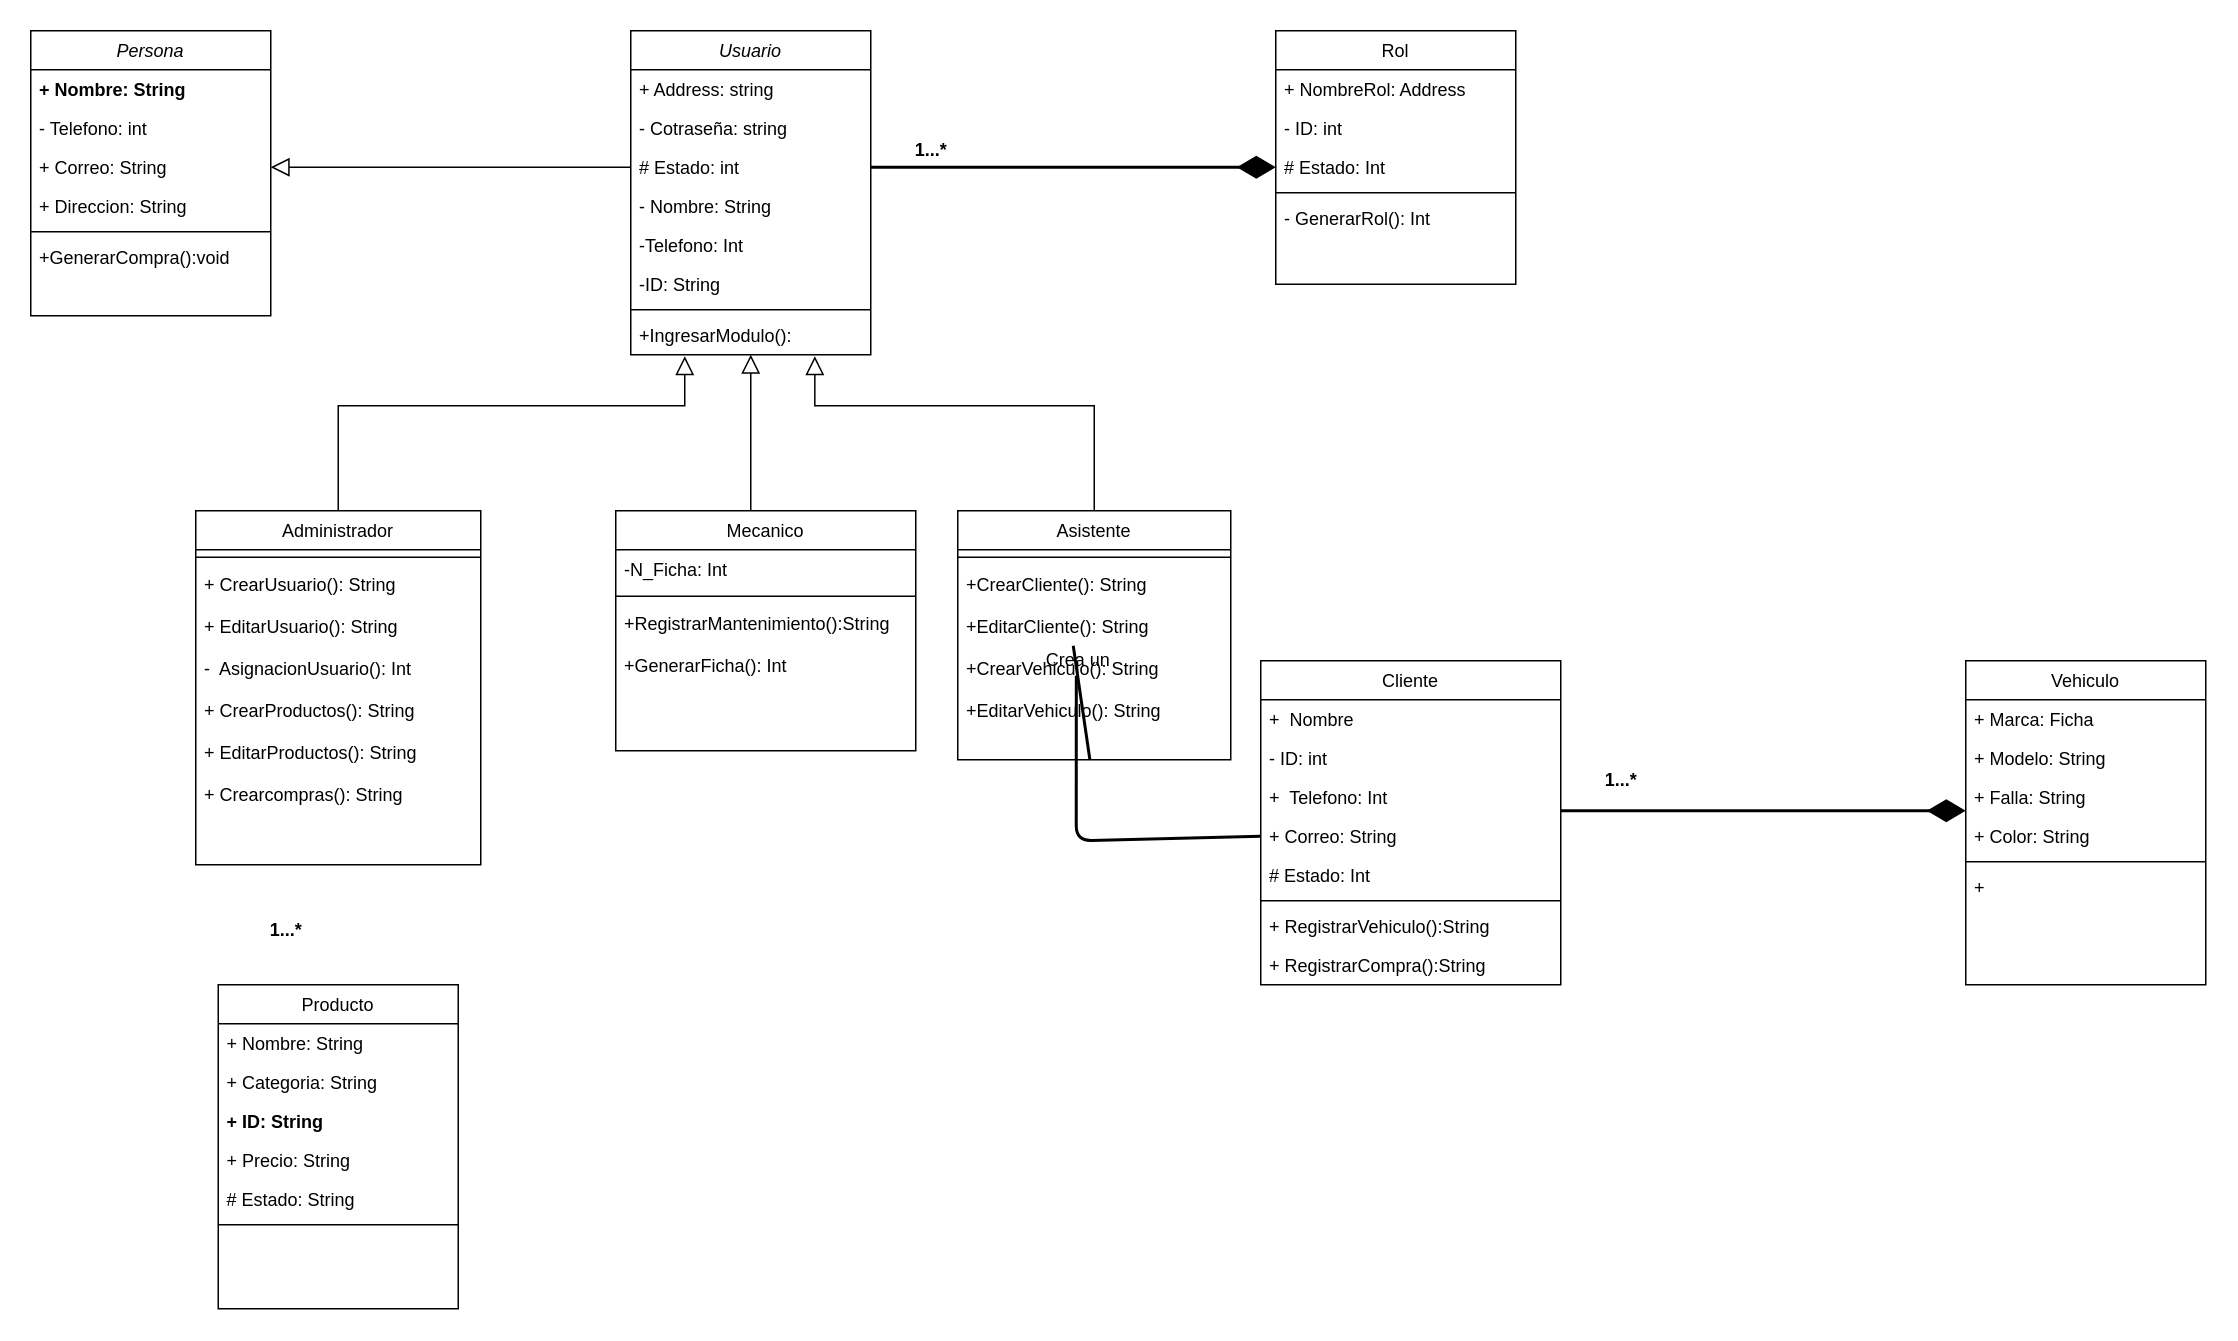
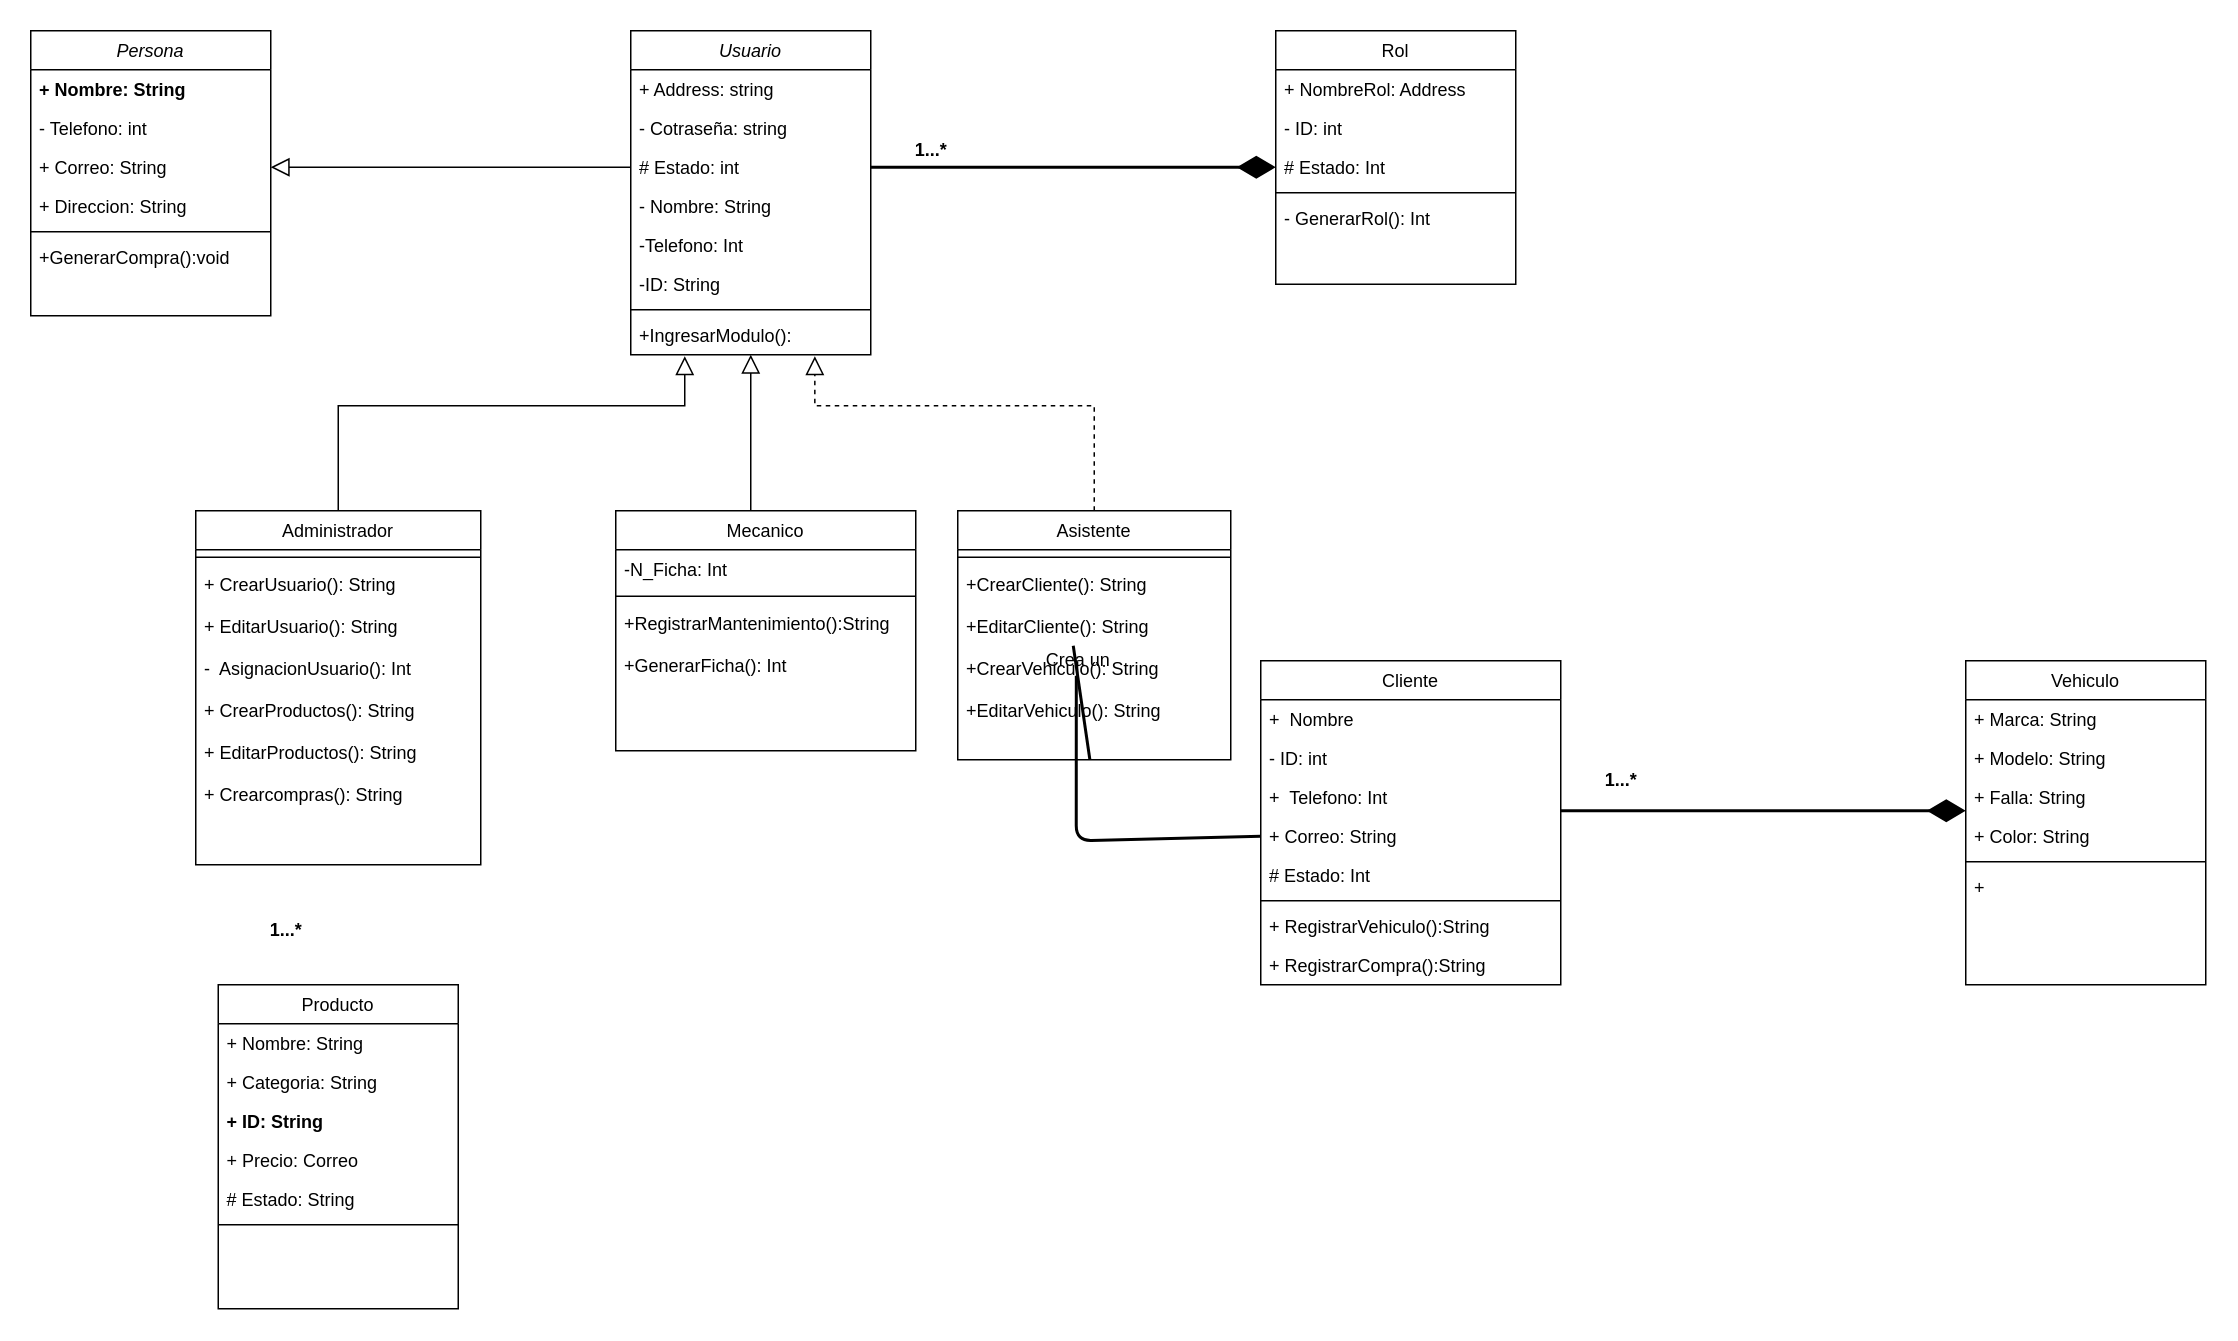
(990, 406) -> (990, 406)
(2035, 720) -> (2040, 720)
(295, 1161) -> (298, 1161)
